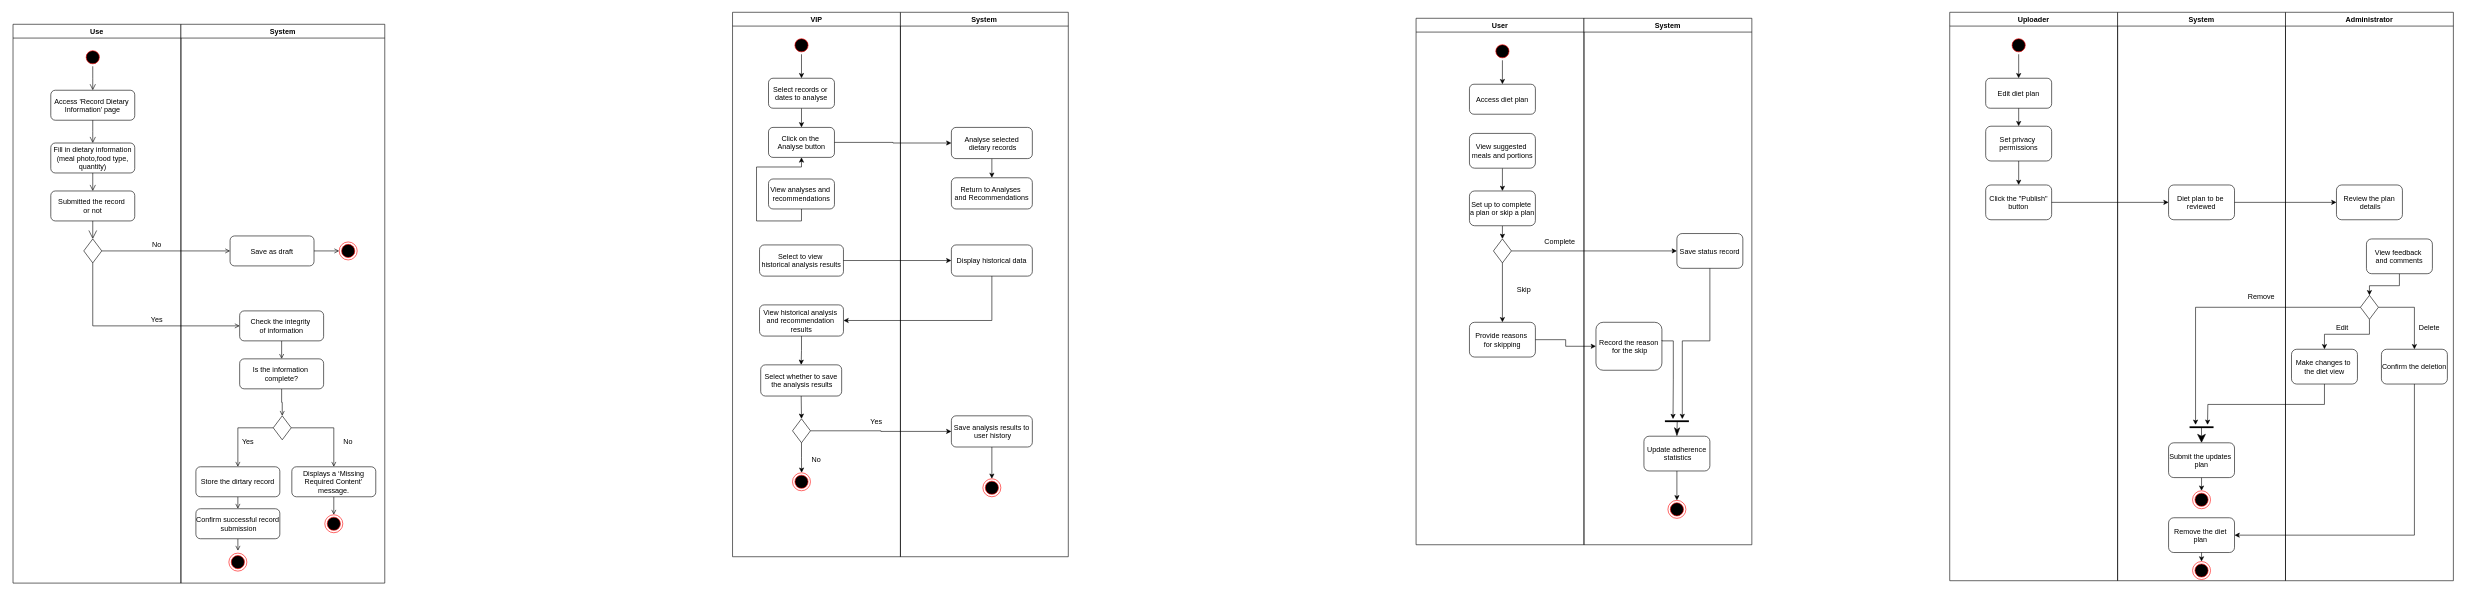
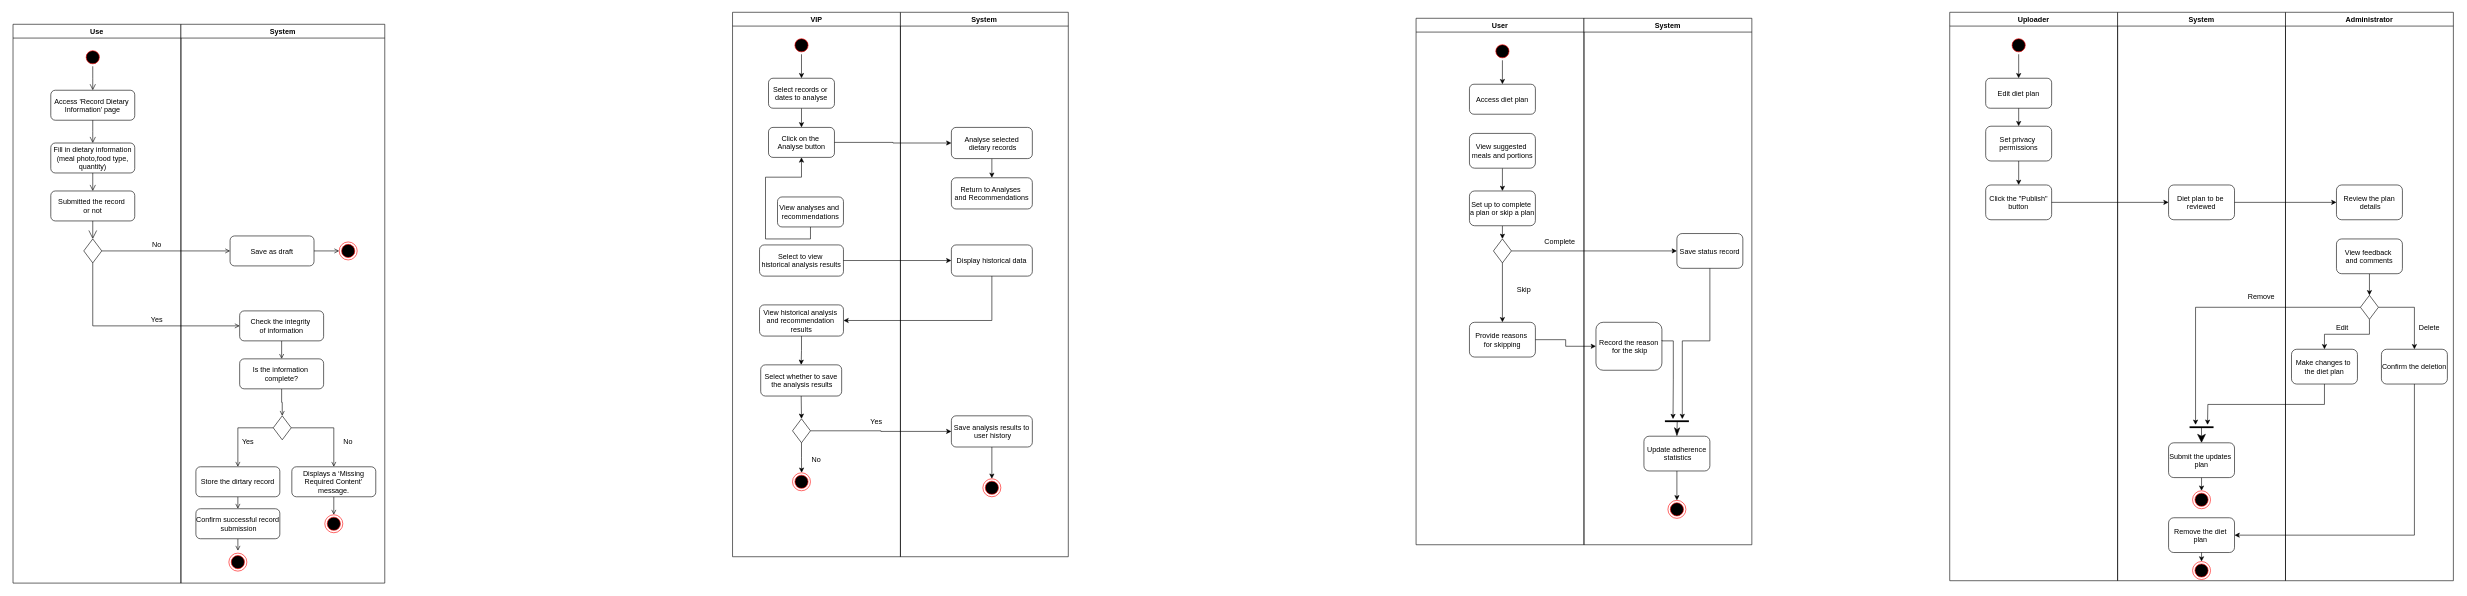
(801, 194) -> (810, 212)
(2400, 257) -> (2370, 257)
(2325, 363) -> (2325, 363)
